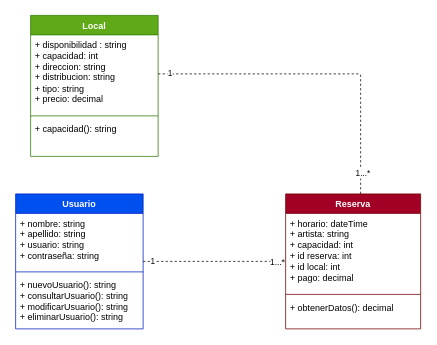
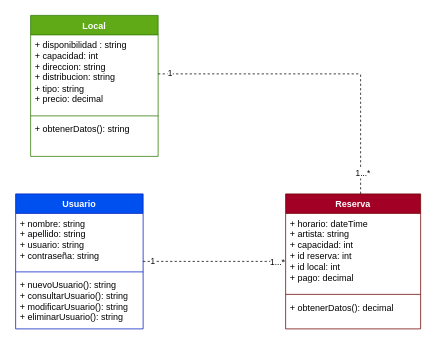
(82, 130) -> (91, 130)
